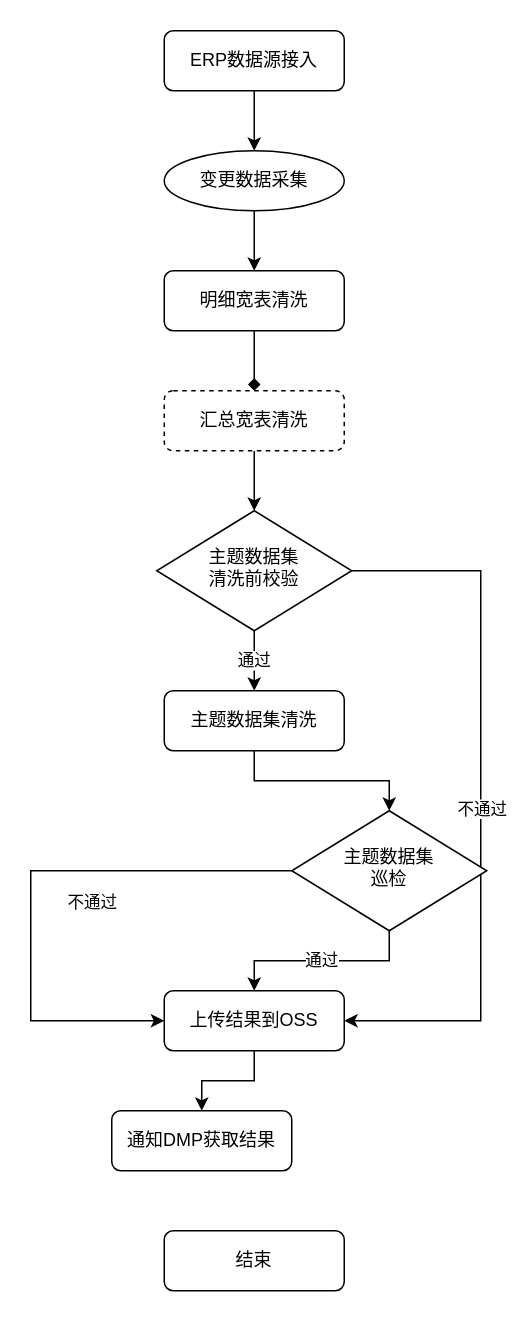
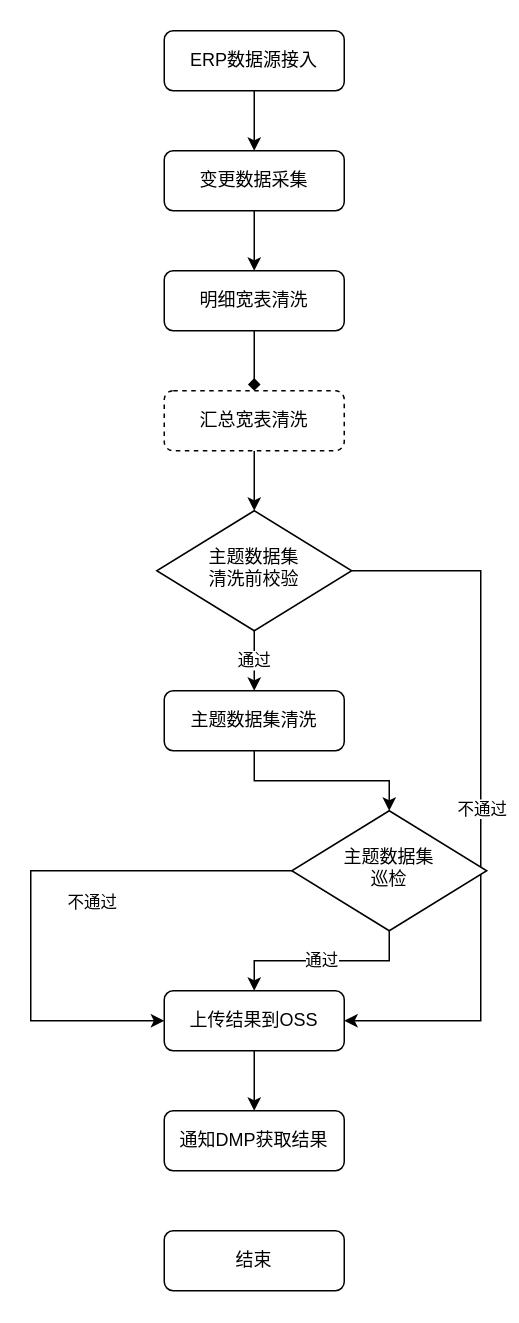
(254, 181) -> (254, 181)
(202, 1141) -> (254, 1141)
